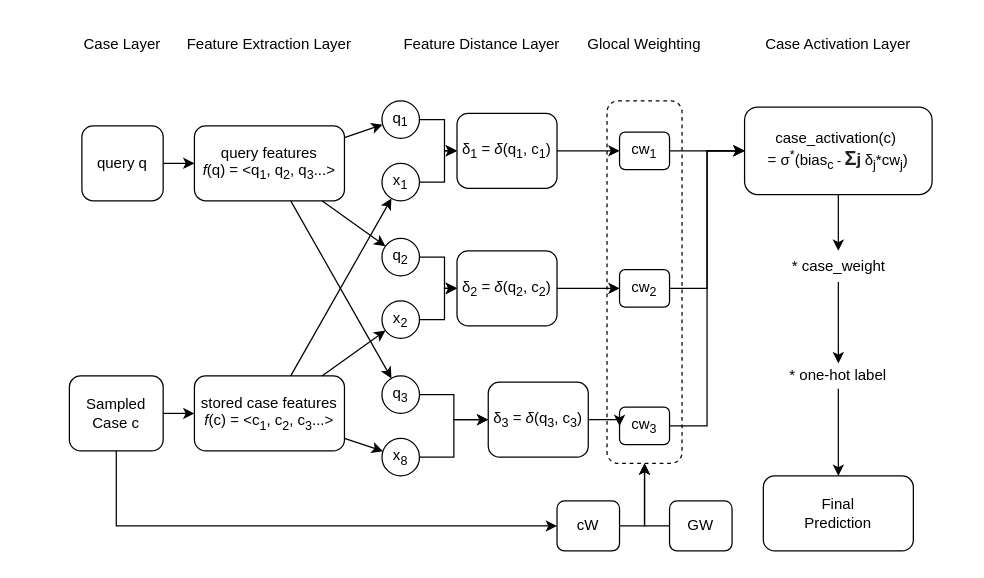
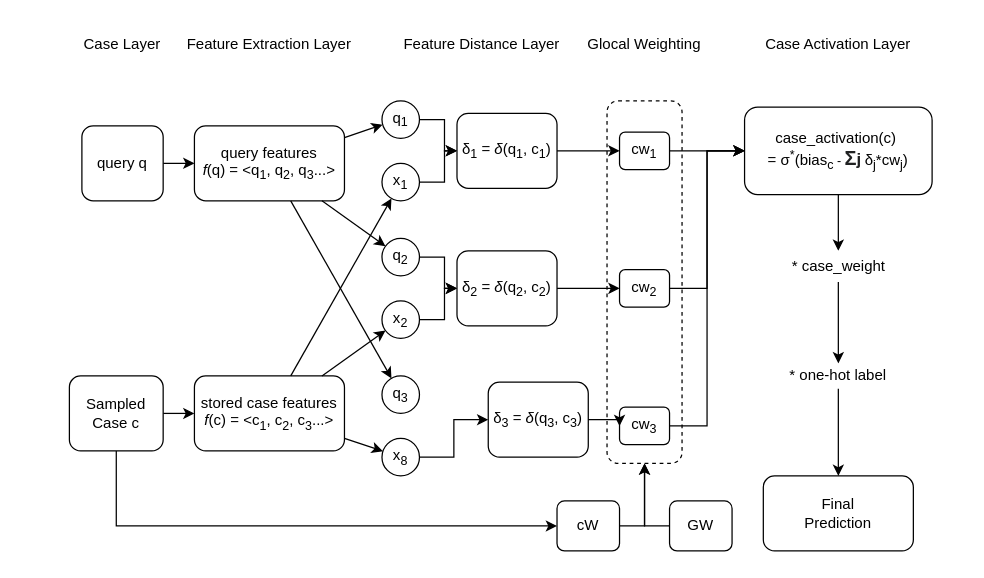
(448, 394) -> none
